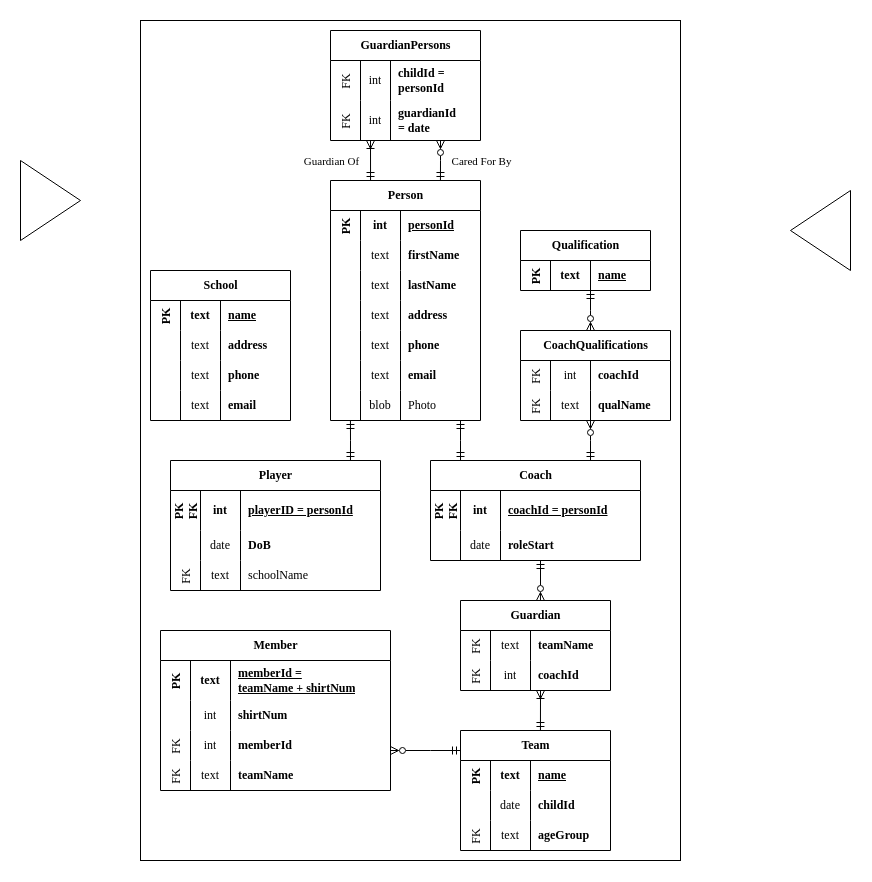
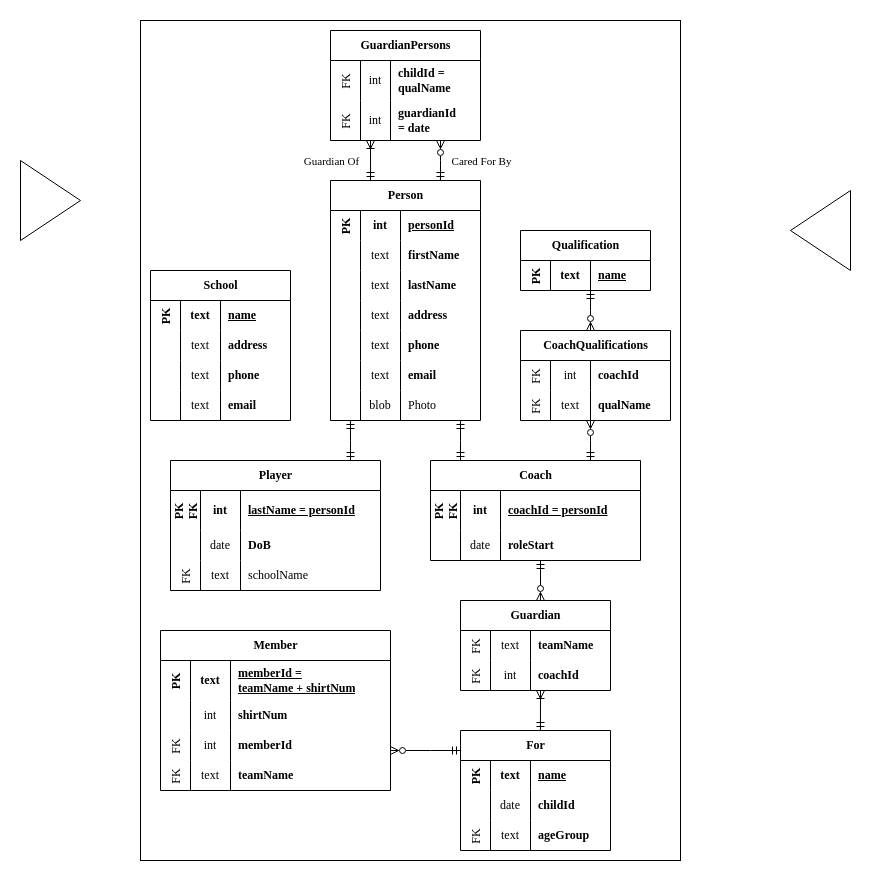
(440, 81) -> (440, 81)
(308, 511) -> (308, 511)
(536, 746) -> (536, 746)
